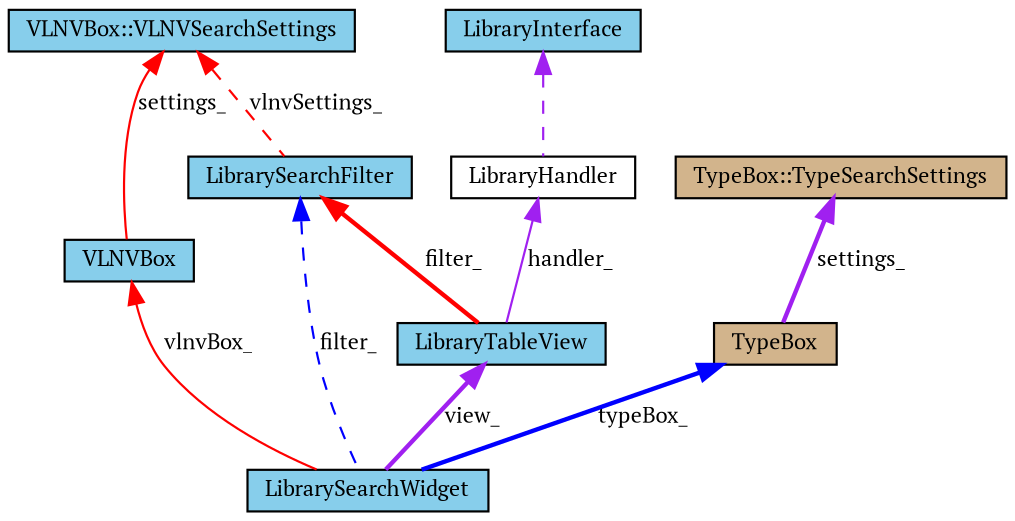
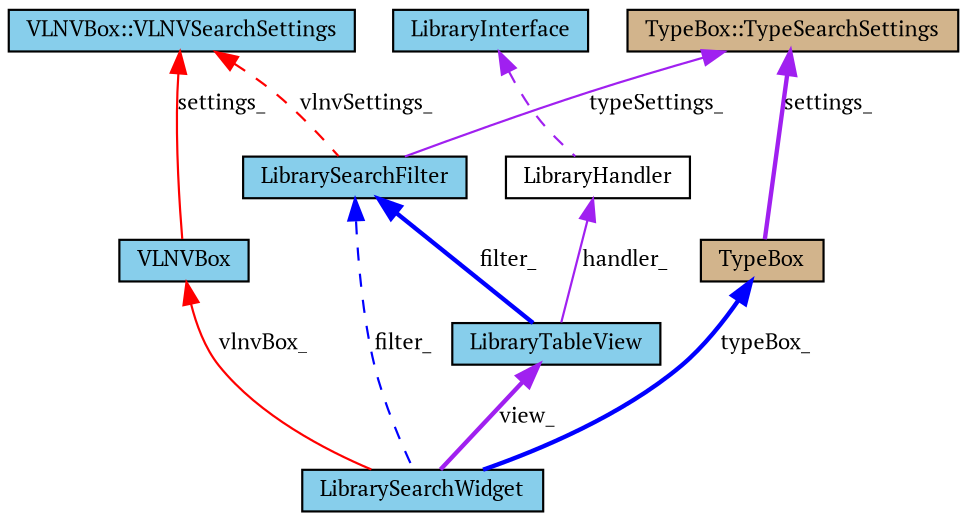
none -> (553, 104)
(410, 268) -> (465, 268)
